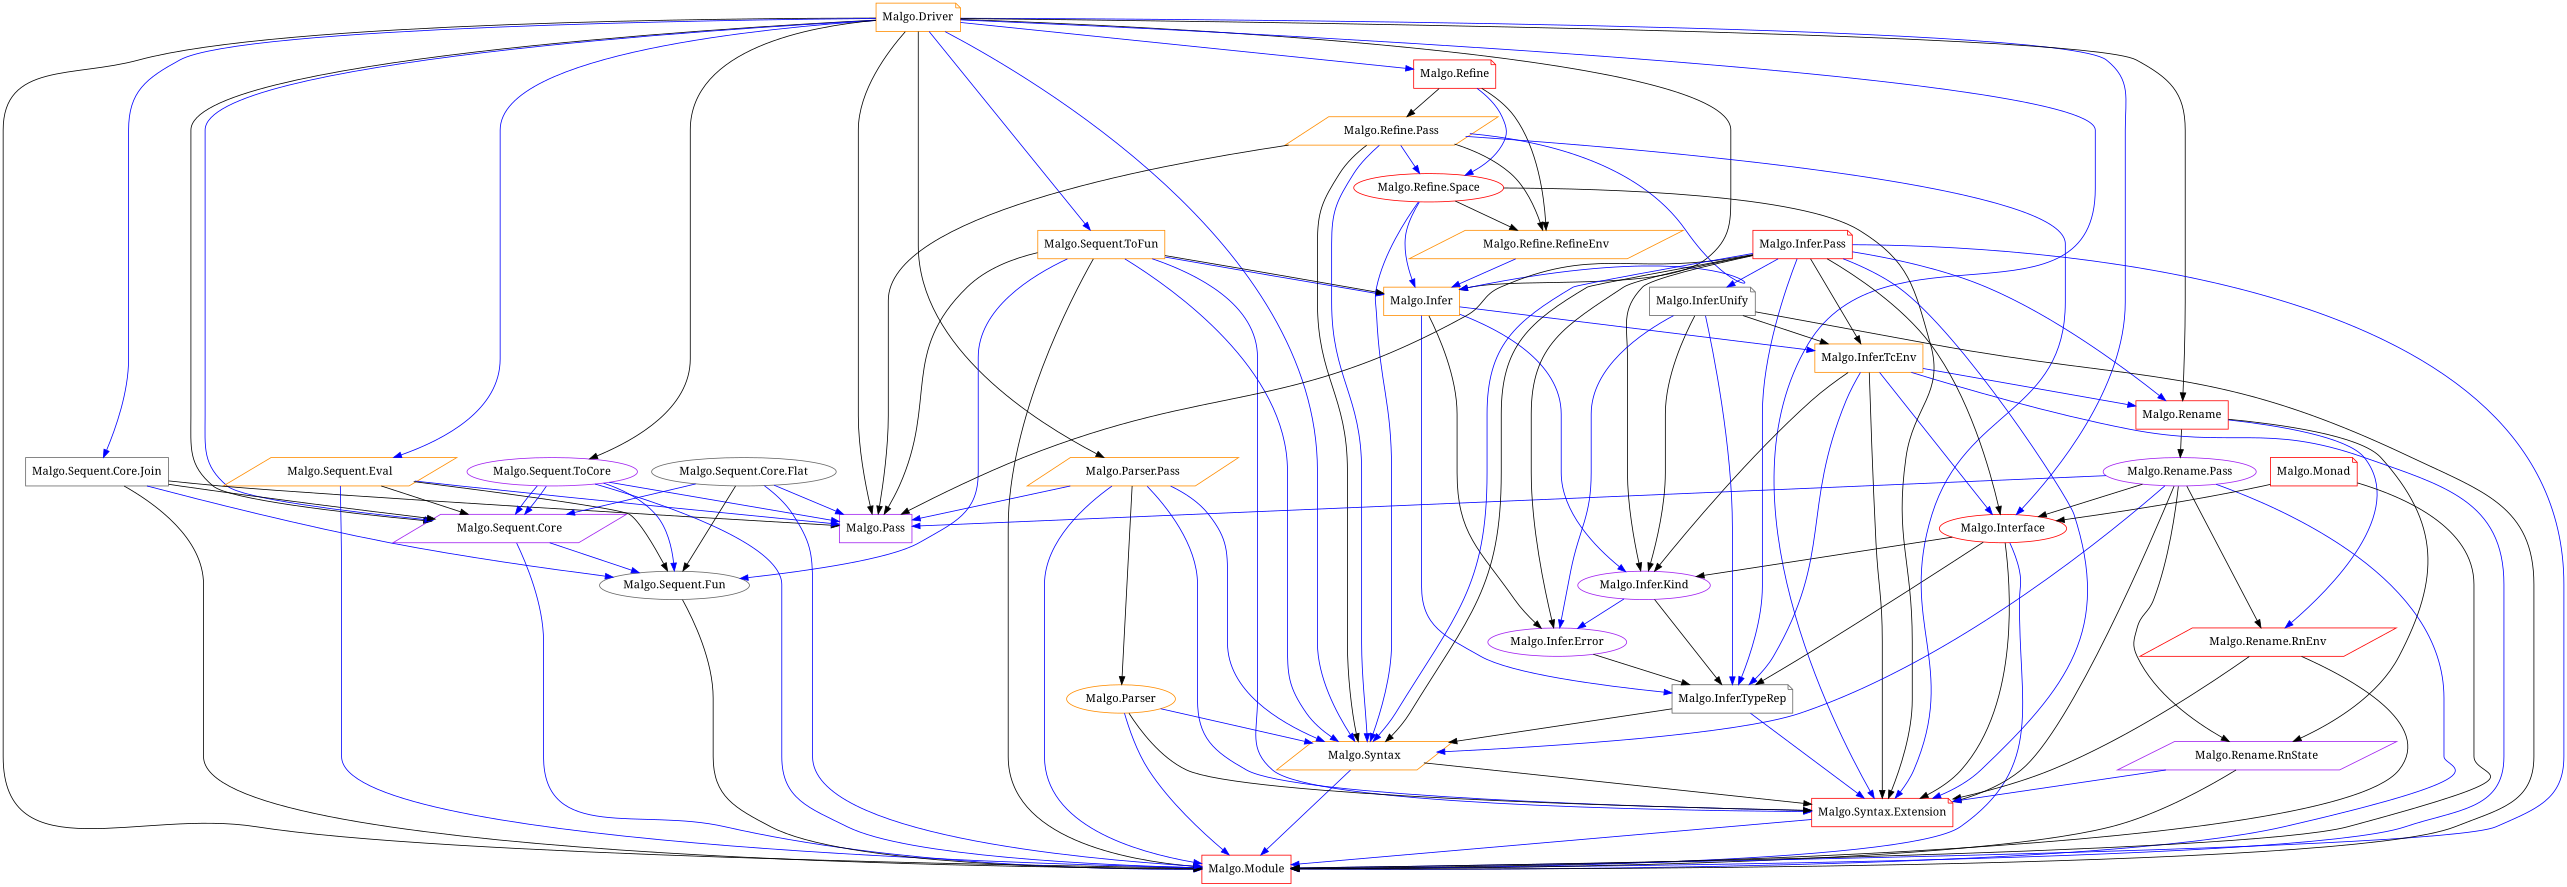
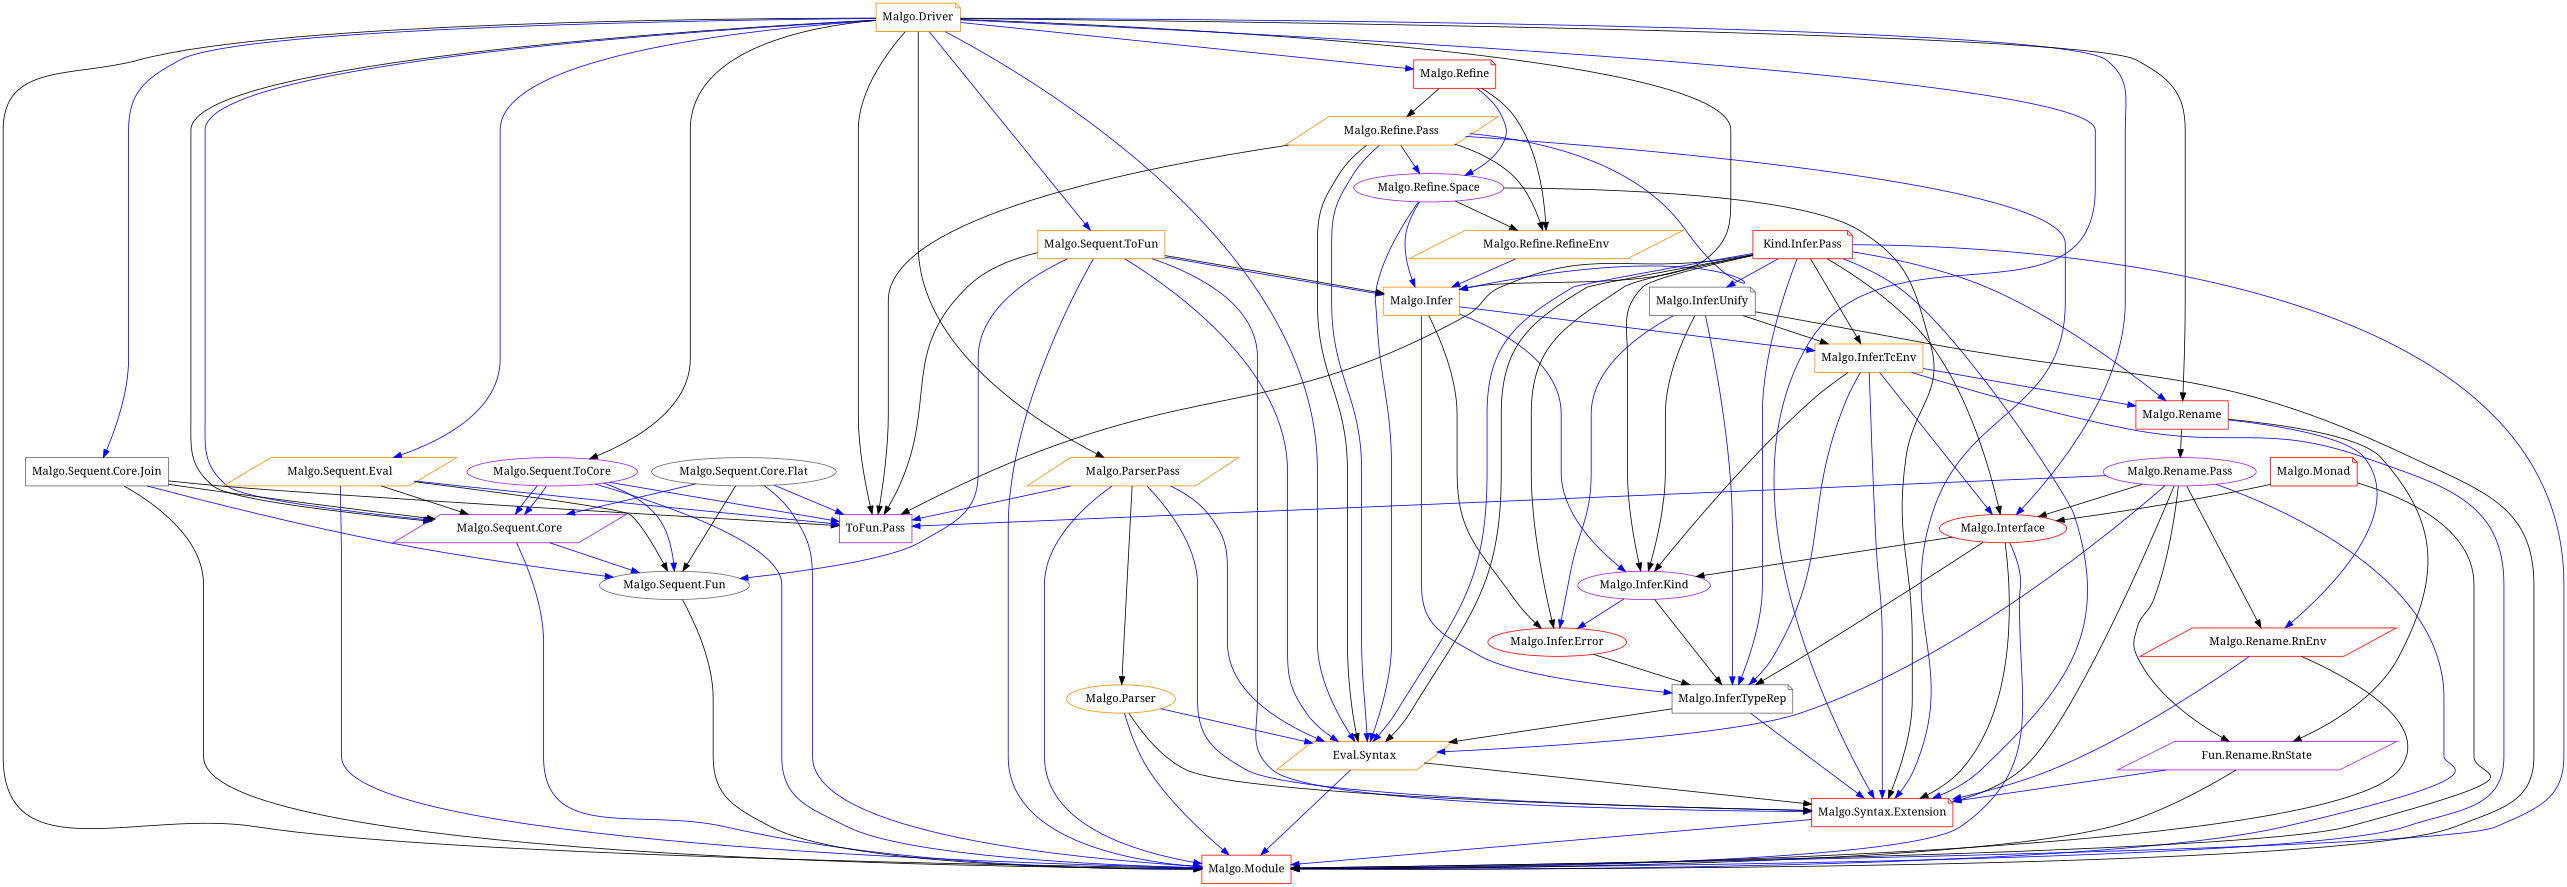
(1429, 188) -> (1429, 188)
(1803, 245) -> (1803, 245)
(876, 529) -> (876, 529)
(1879, 581) -> (1879, 581)
(1008, 617) -> (1008, 617)
(1557, 642) -> (1557, 642)
(2112, 741) -> (2112, 741)
(1365, 756) -> (1365, 756)
(2257, 756) -> (2257, 756)
